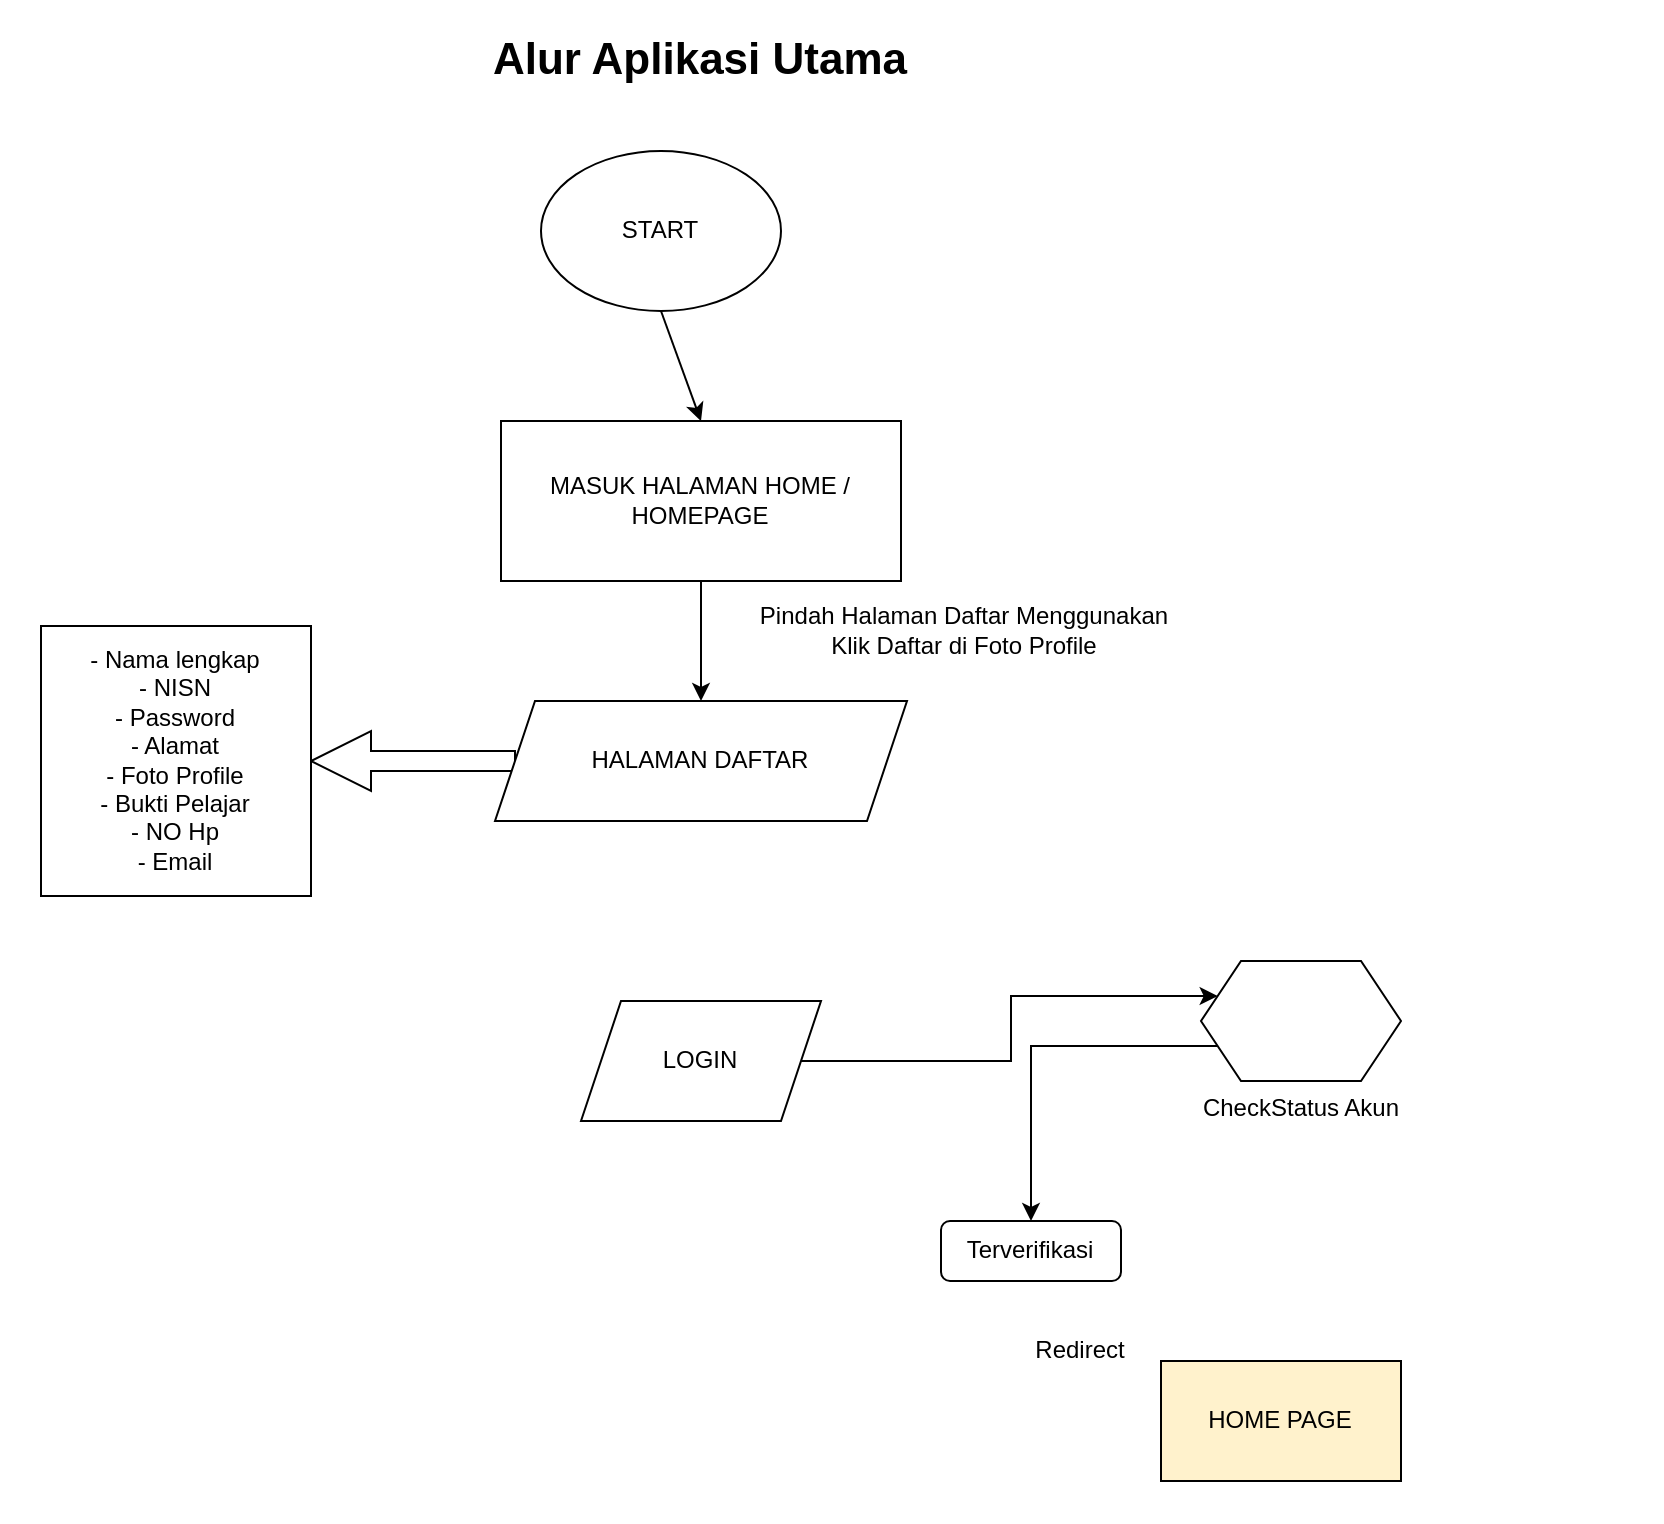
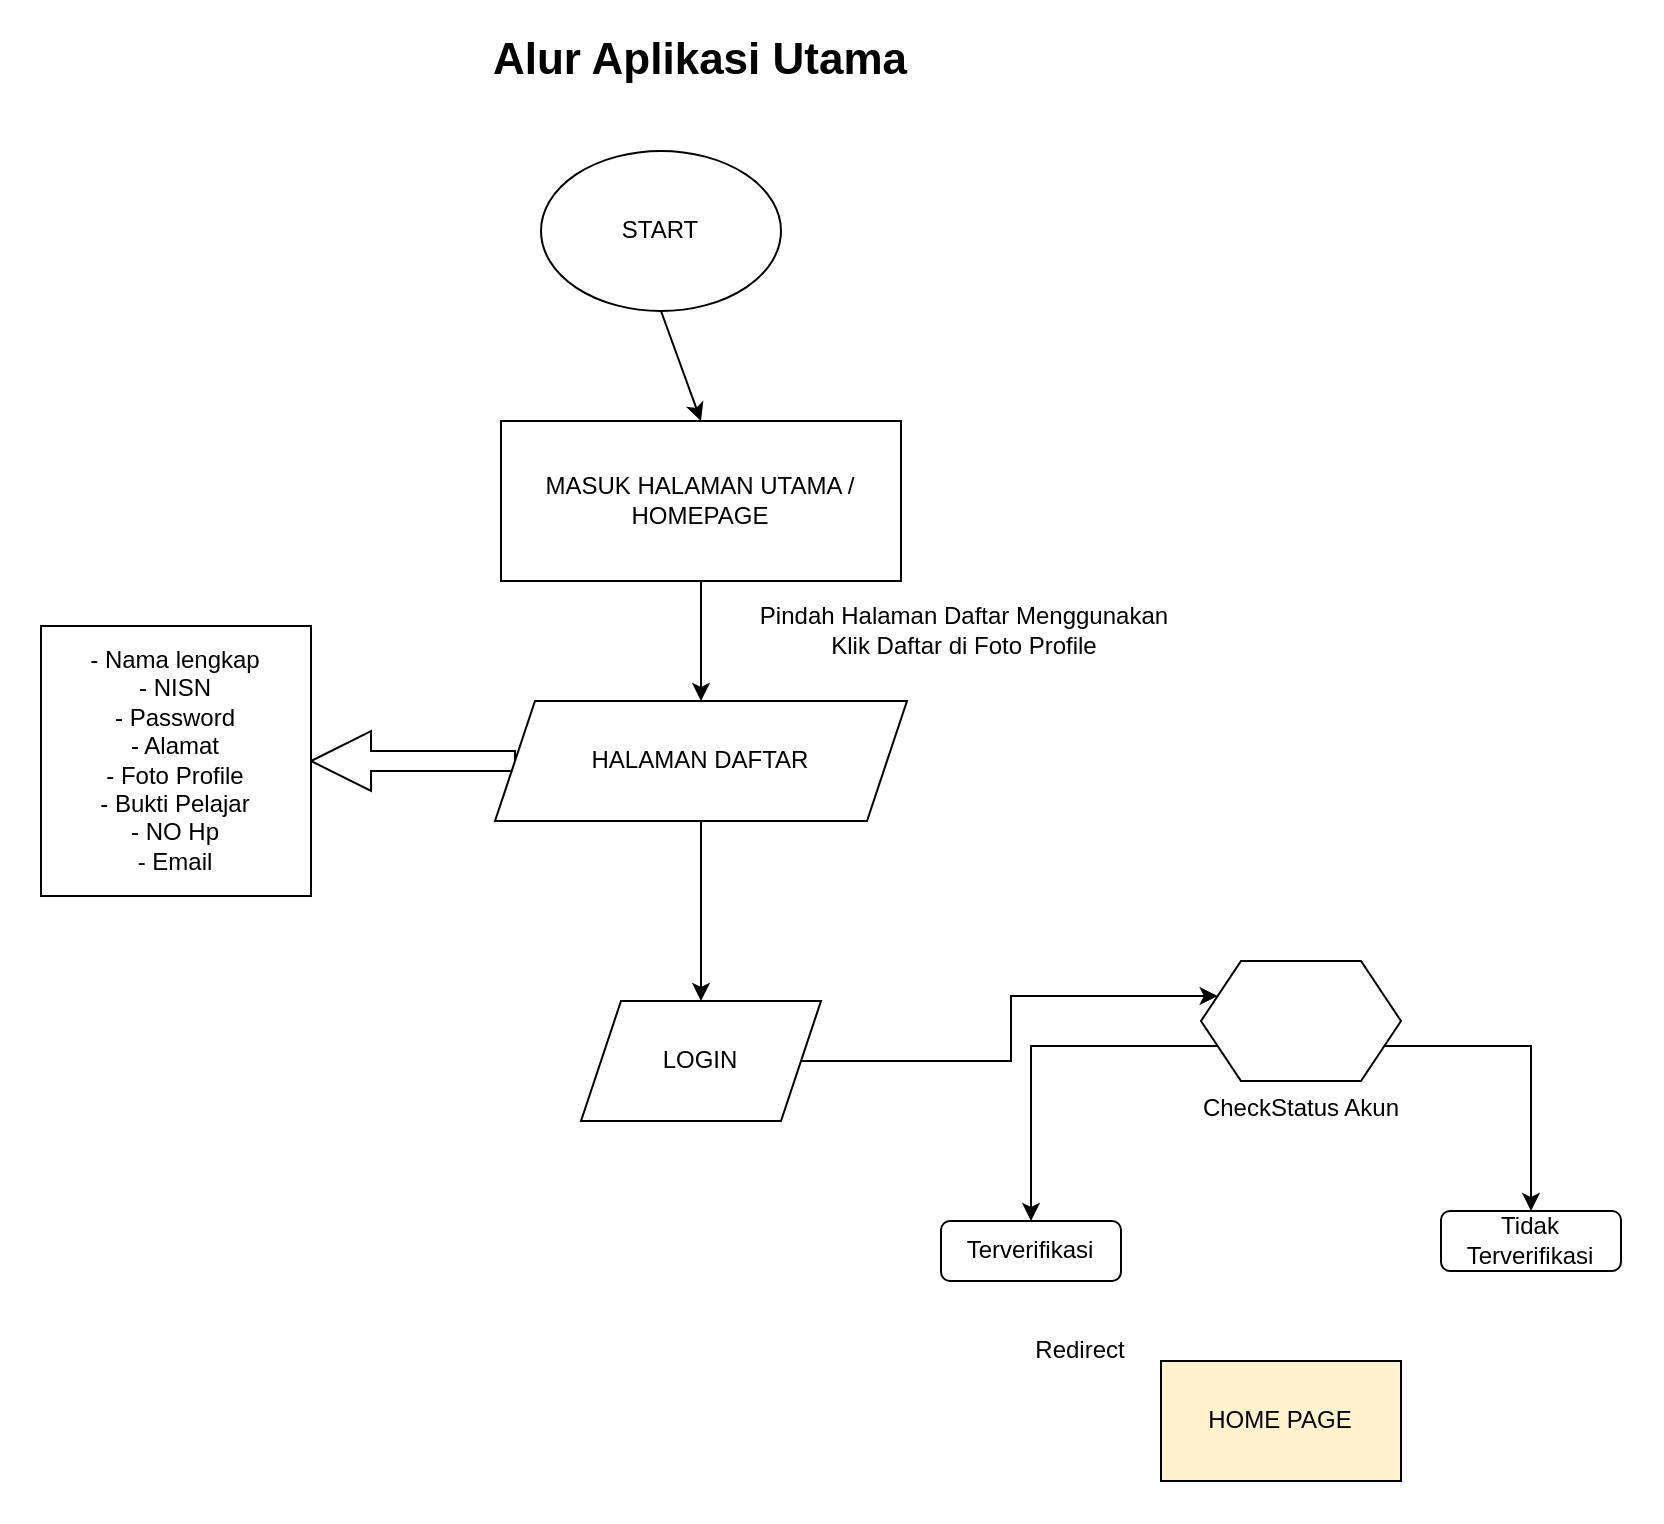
(701, 501) -> (701, 501)
none -> (701, 904)
none -> (1531, 1049)
none -> (1531, 1241)
